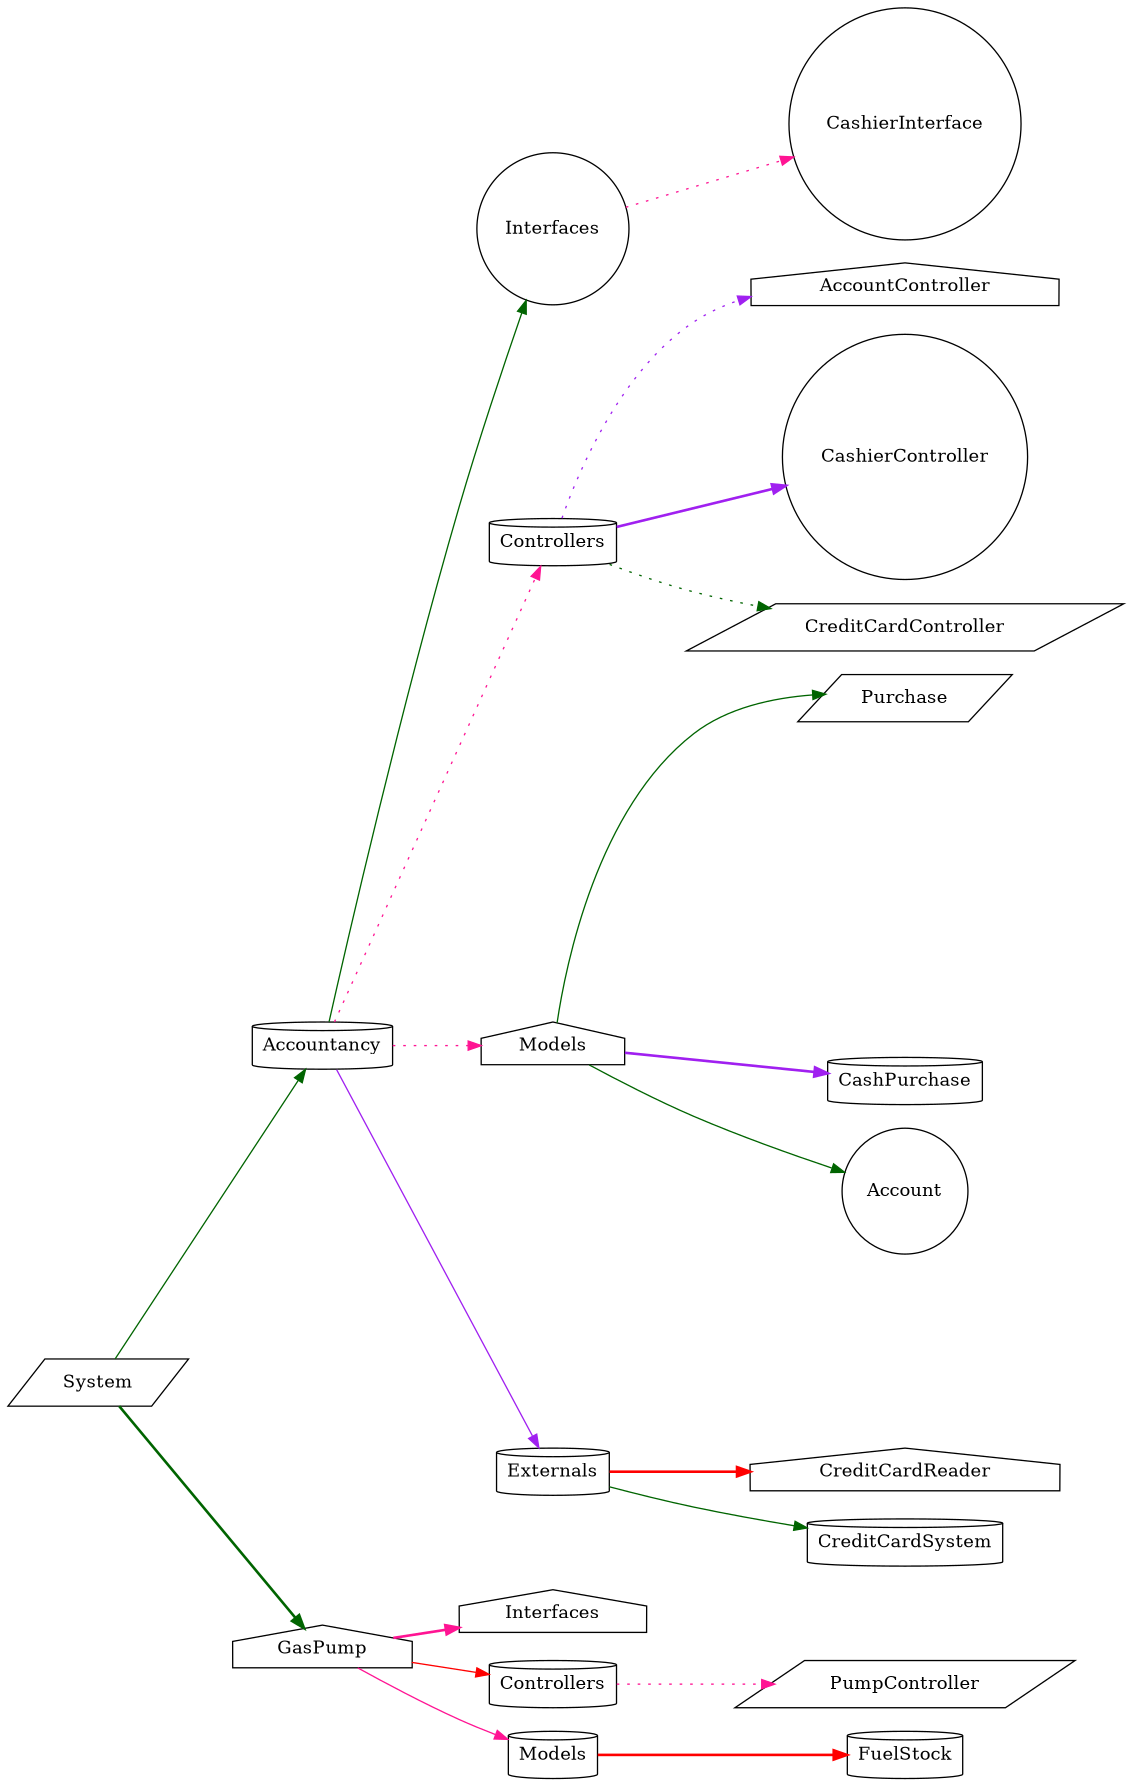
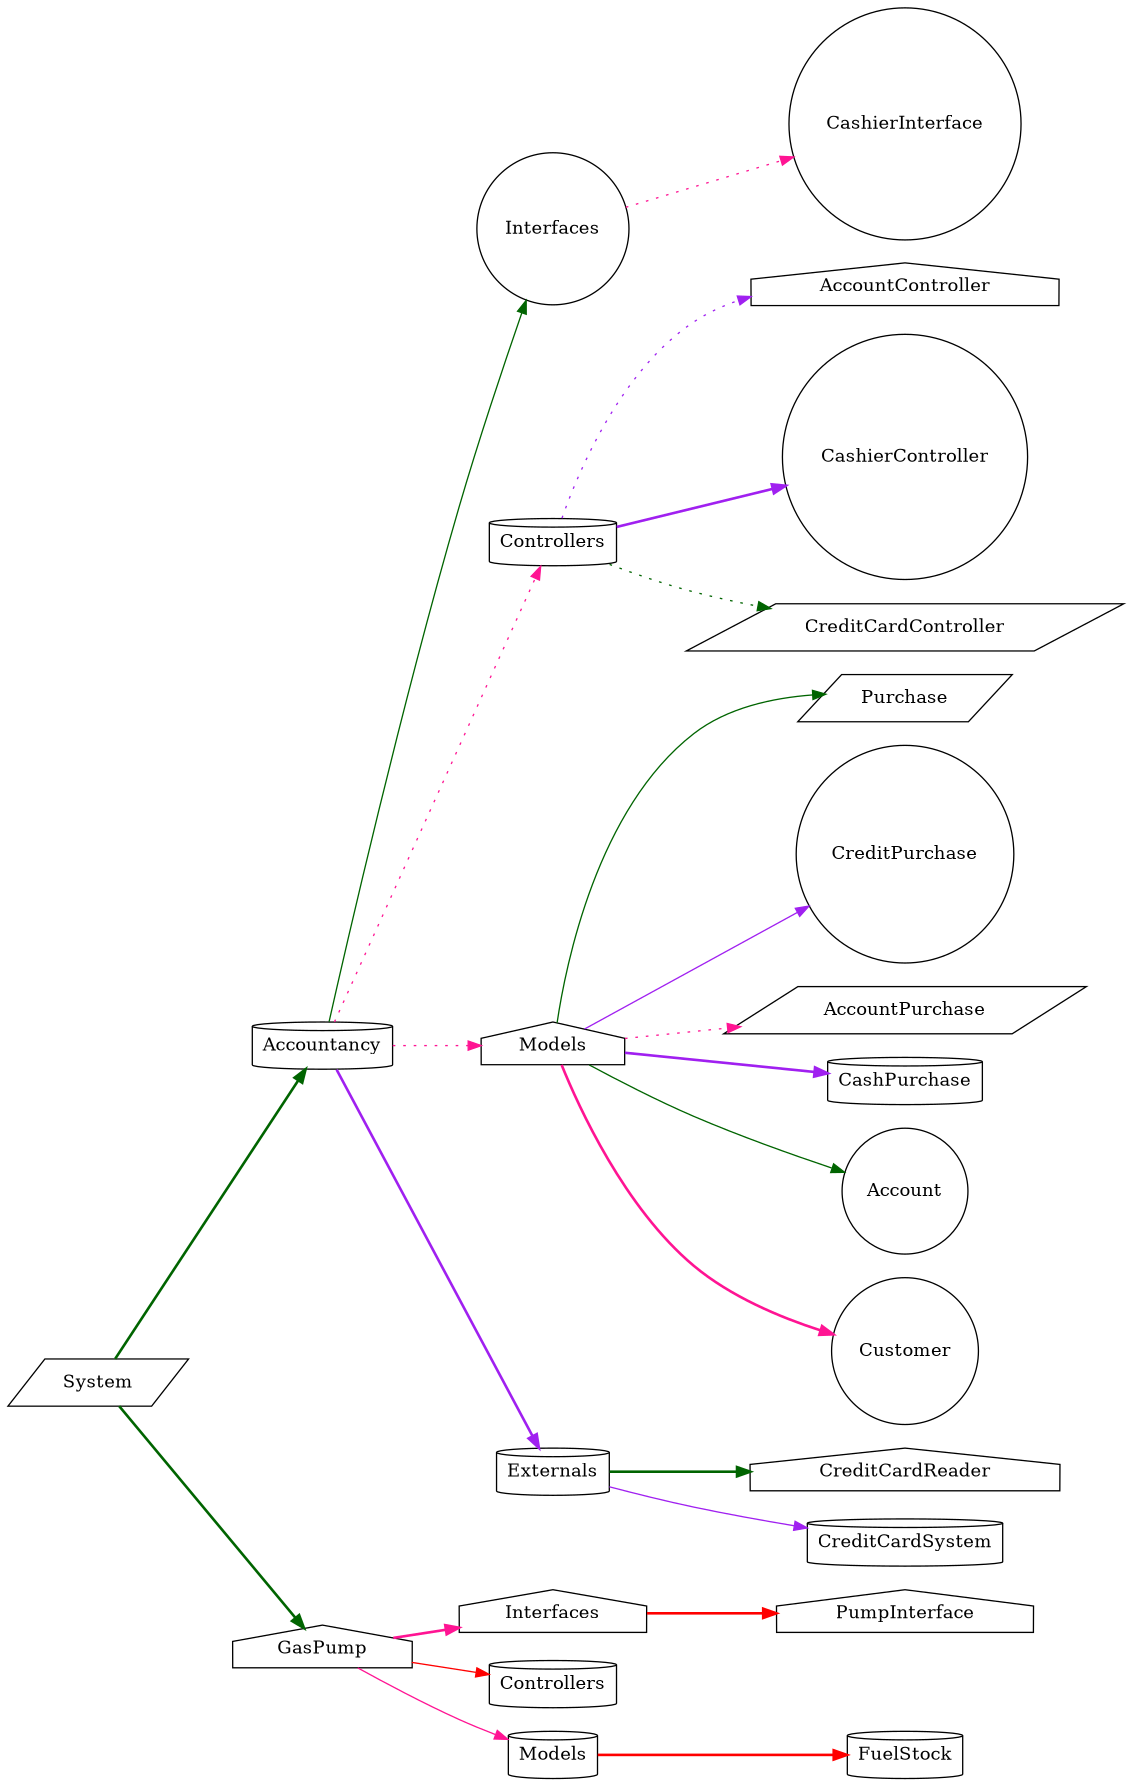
none -> (905, 854)
none -> (905, 1010)
(207, 1220) -> (207, 1220)
(435, 1253) -> (435, 1253)
none -> (905, 1351)
(673, 1472) -> (673, 1472)
(701, 1509) -> (701, 1509)
none -> (905, 1613)
(905, 1684) -> none
